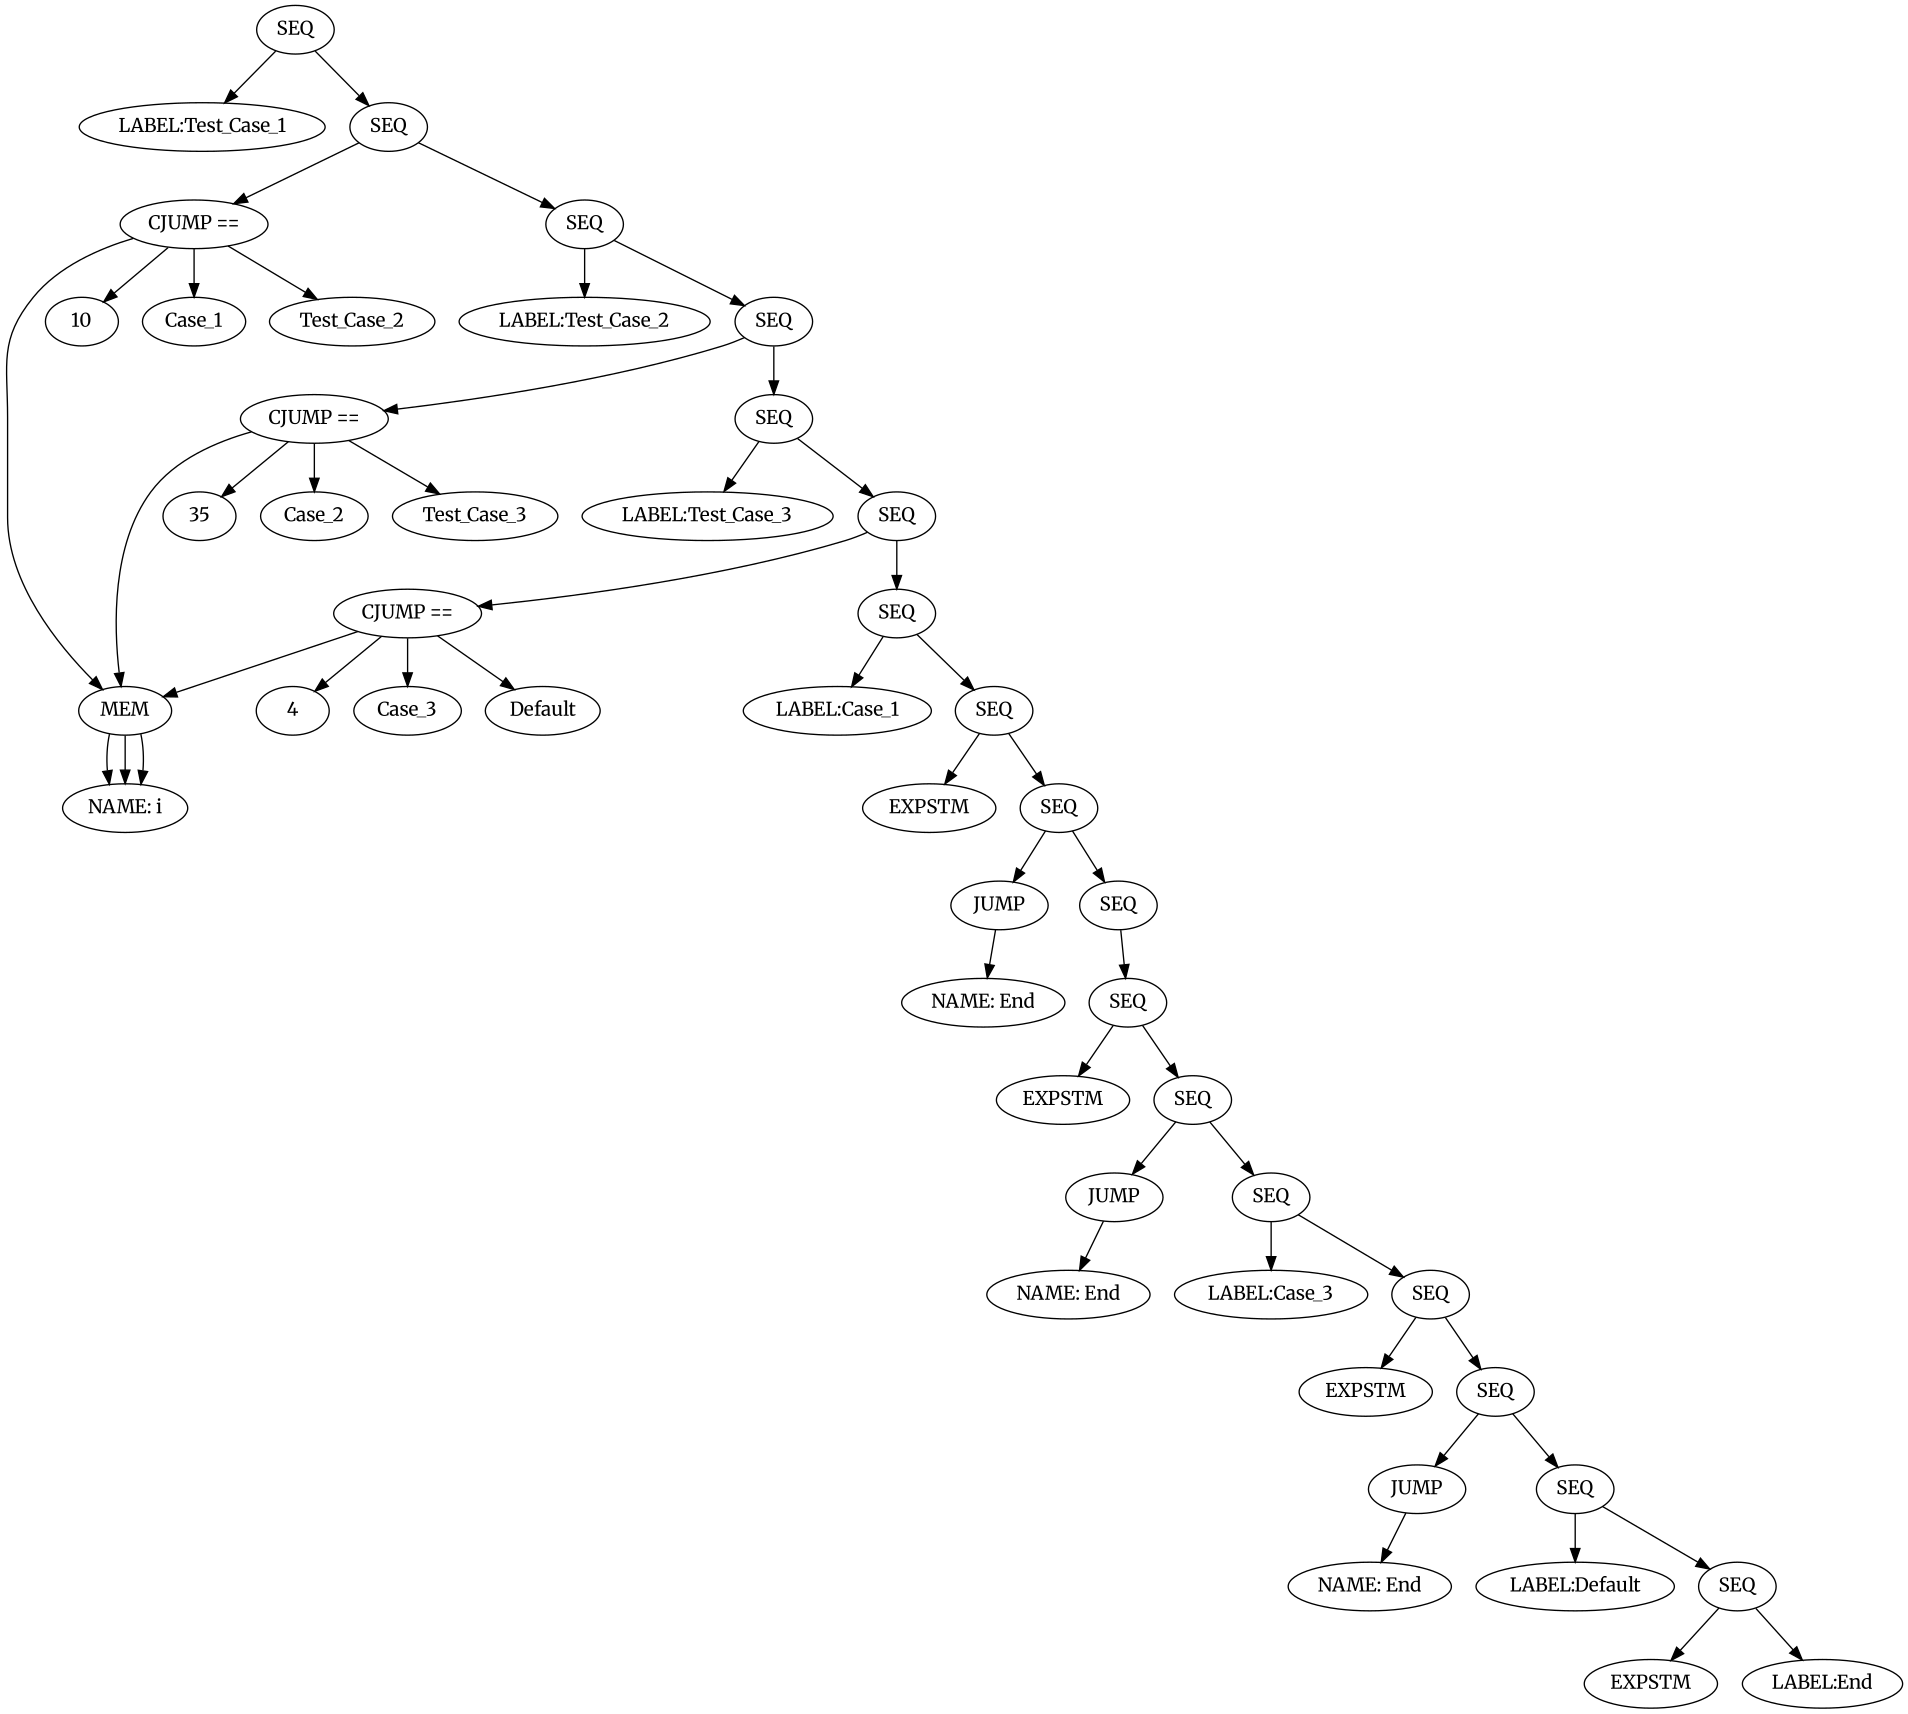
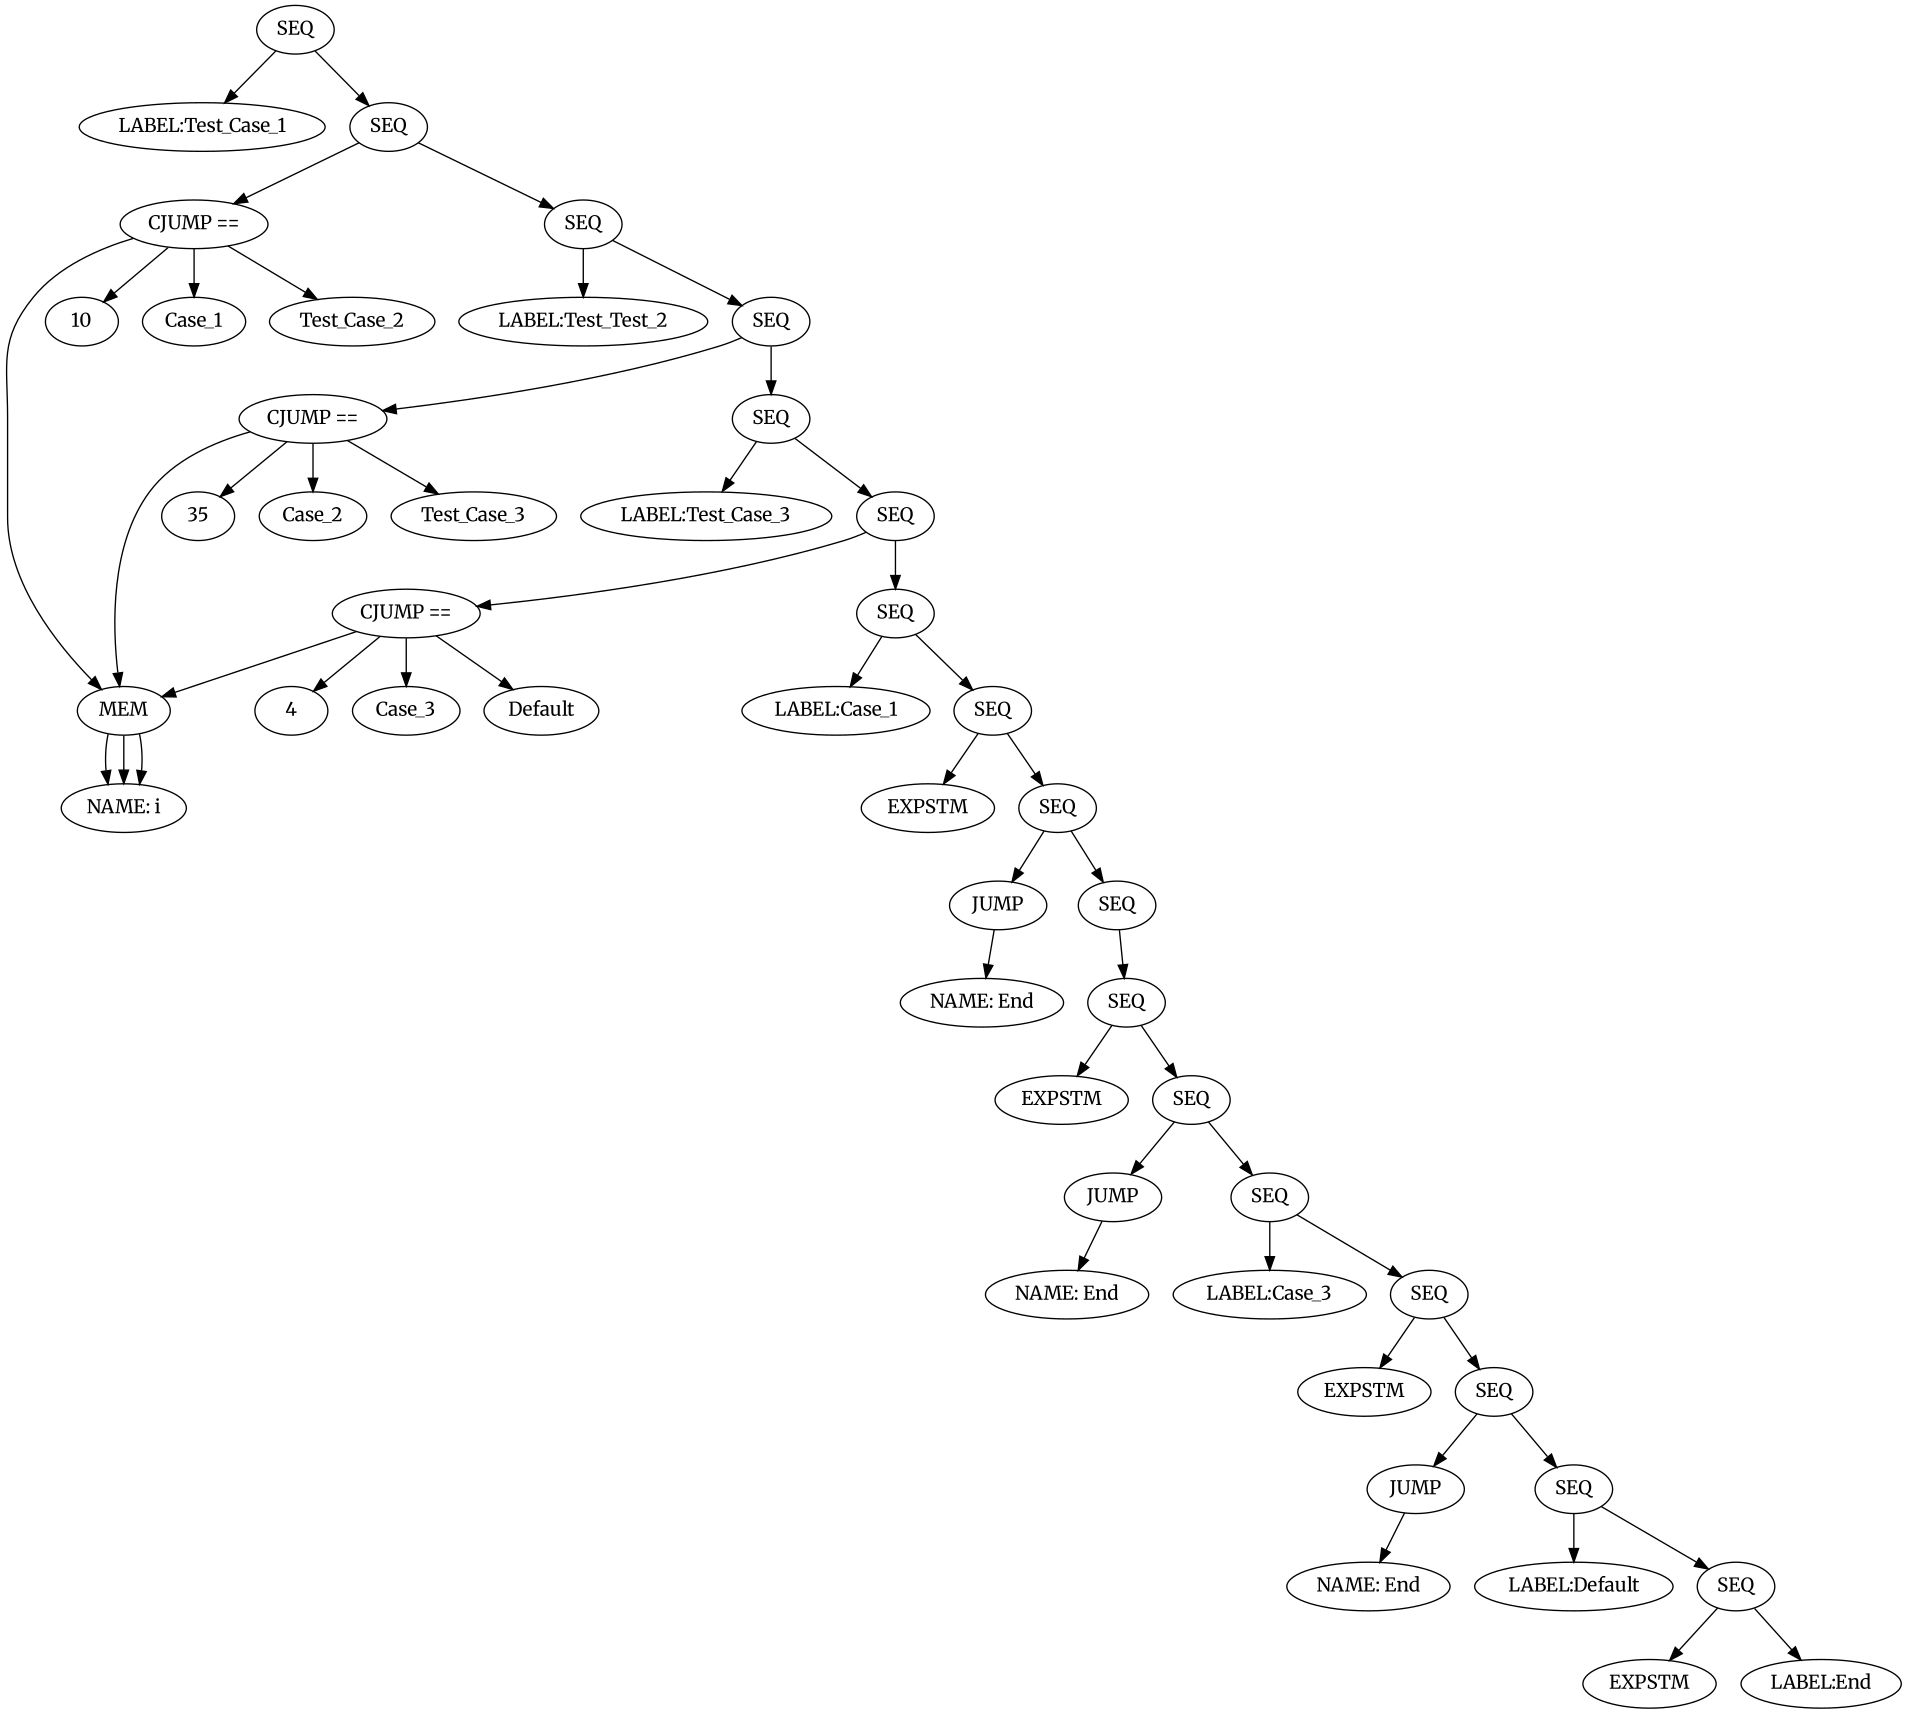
(585, 322) -> (583, 322)
